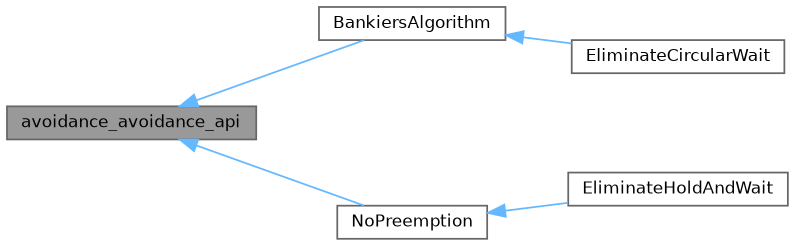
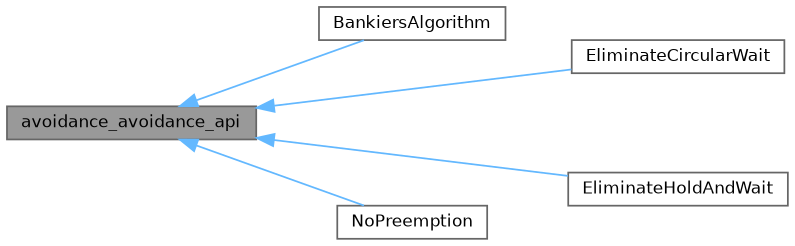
(548, 40) -> (423, 88)
(536, 207) -> (421, 158)
